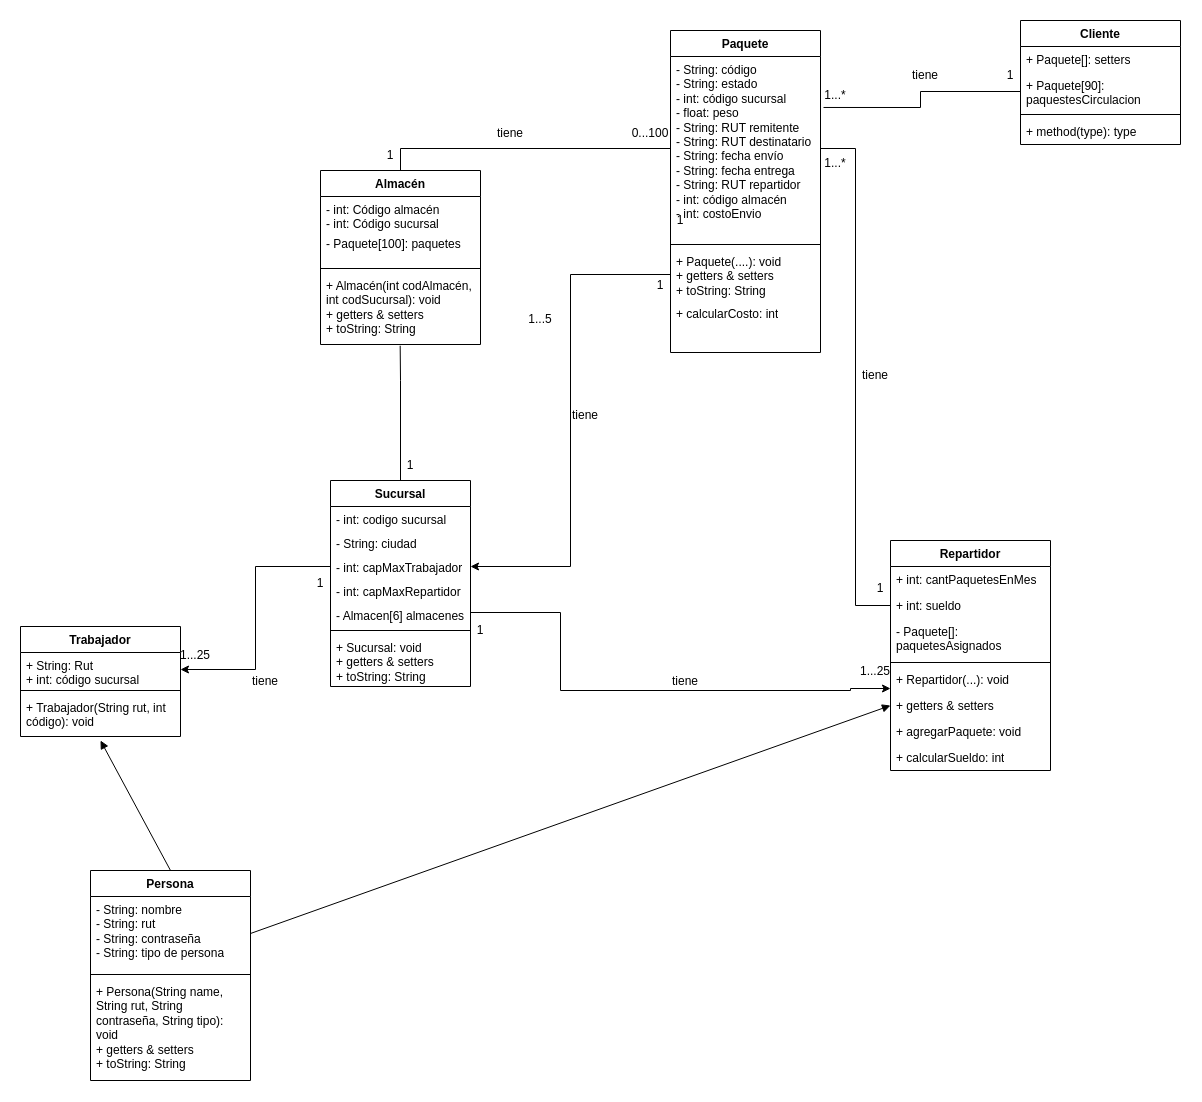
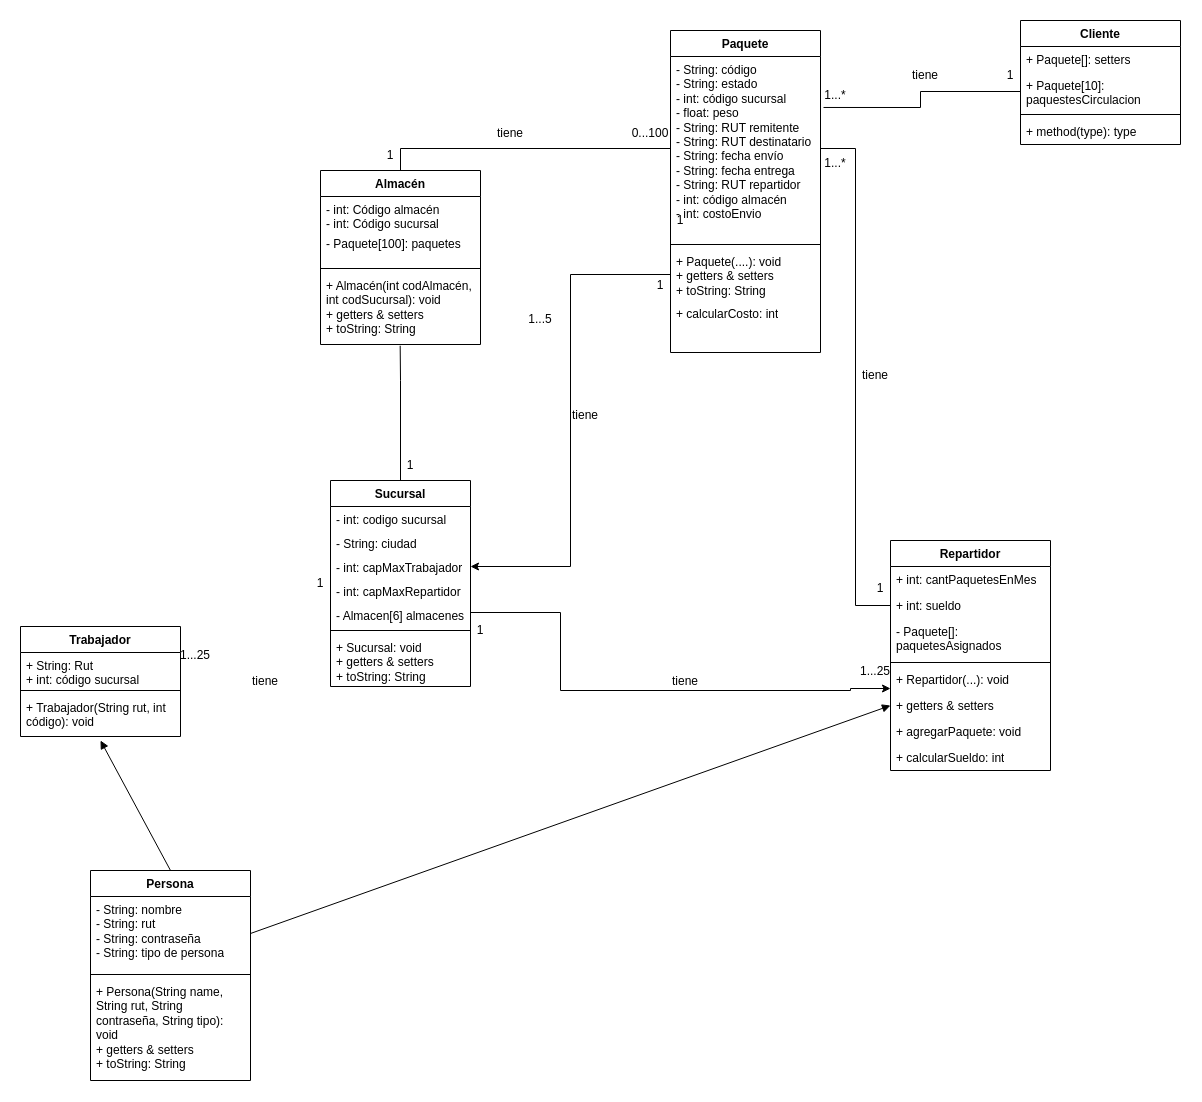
(1102, 94) -> (1102, 94)
(256, 616) -> none
